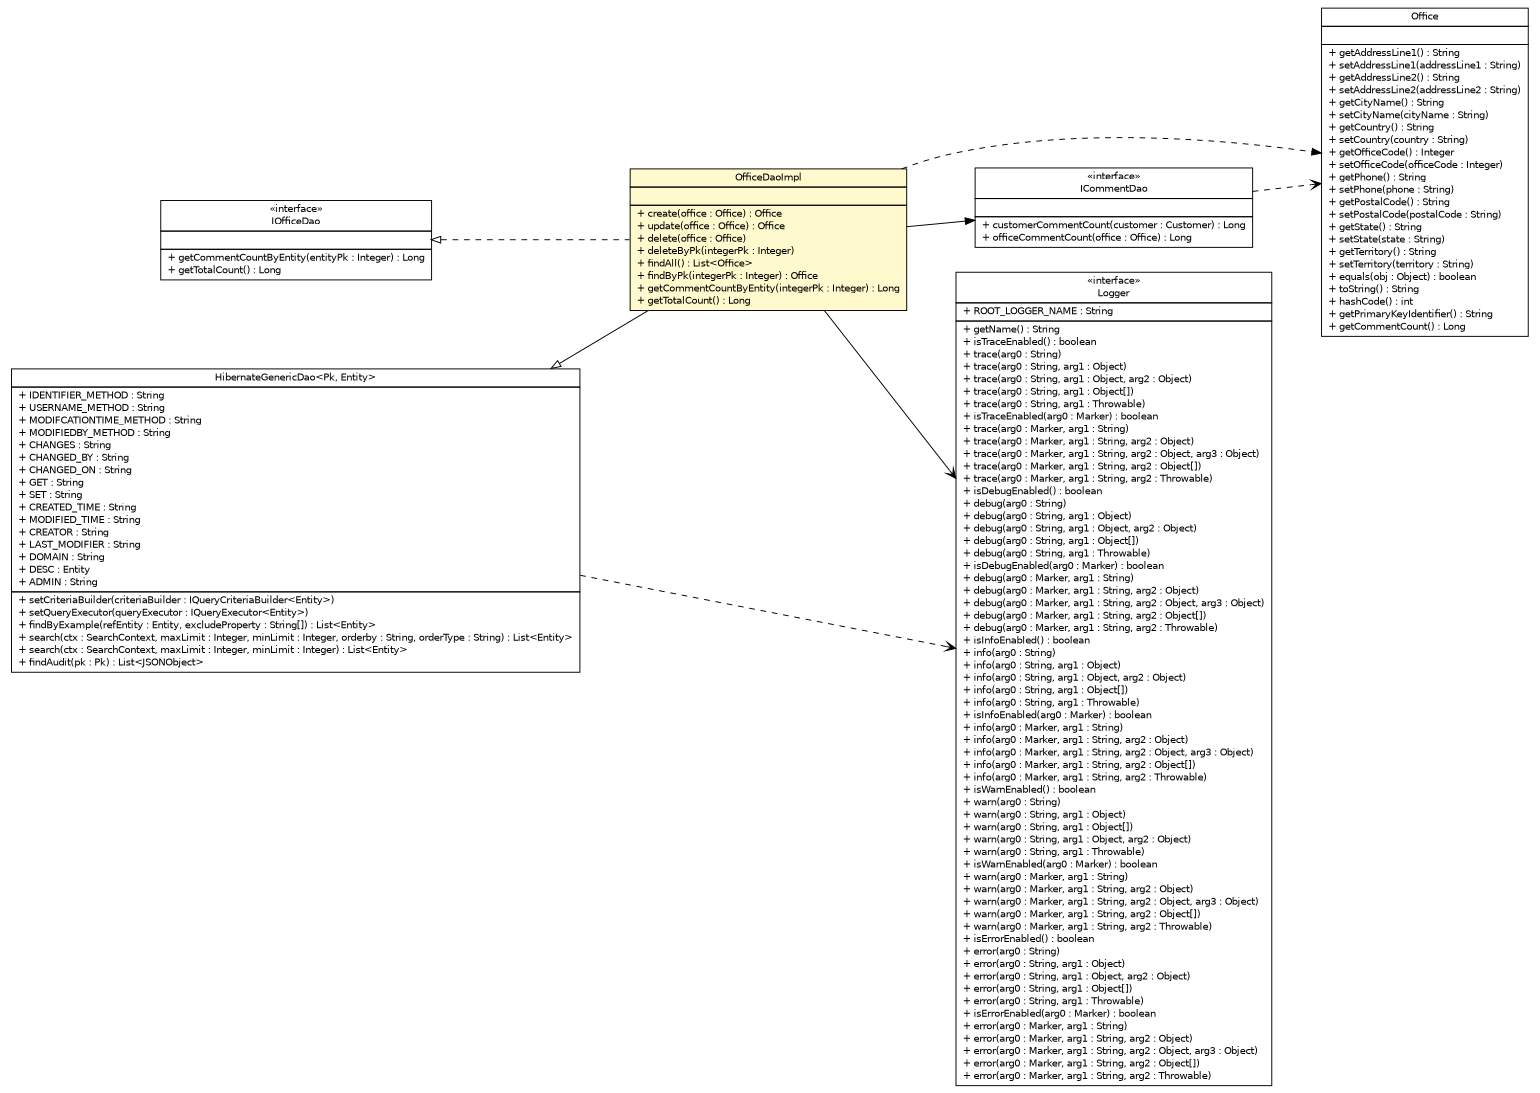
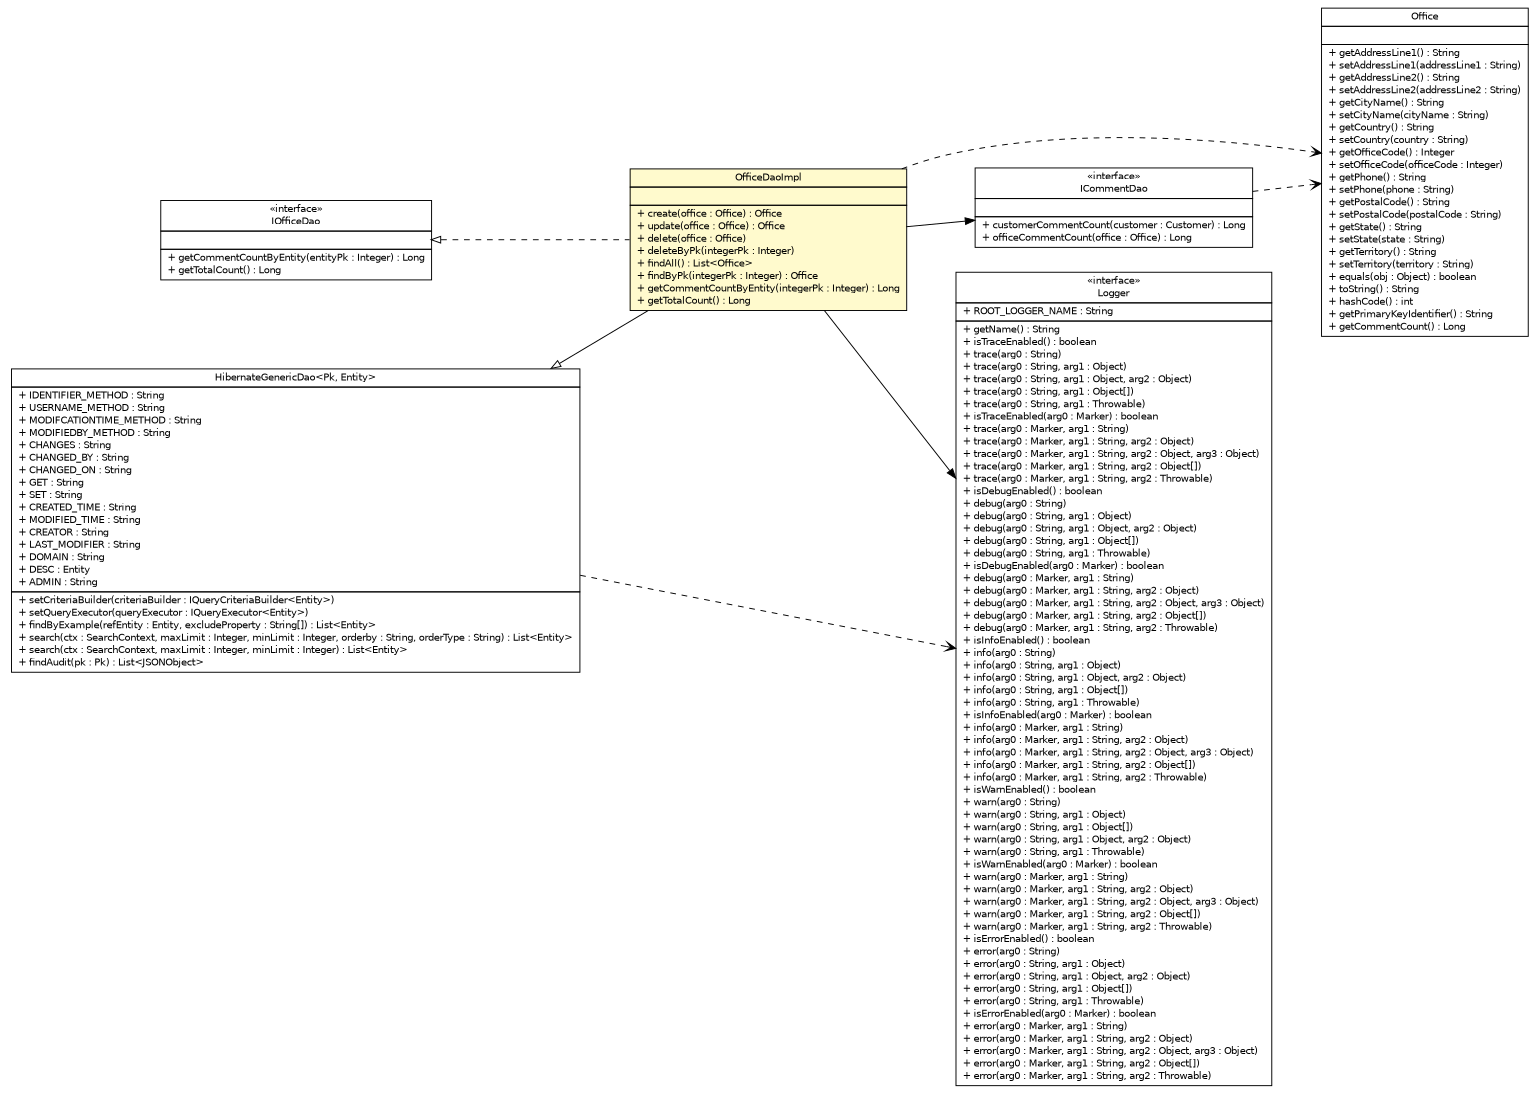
(1106, 138) -> (1106, 138)
(887, 391) -> (887, 391)
